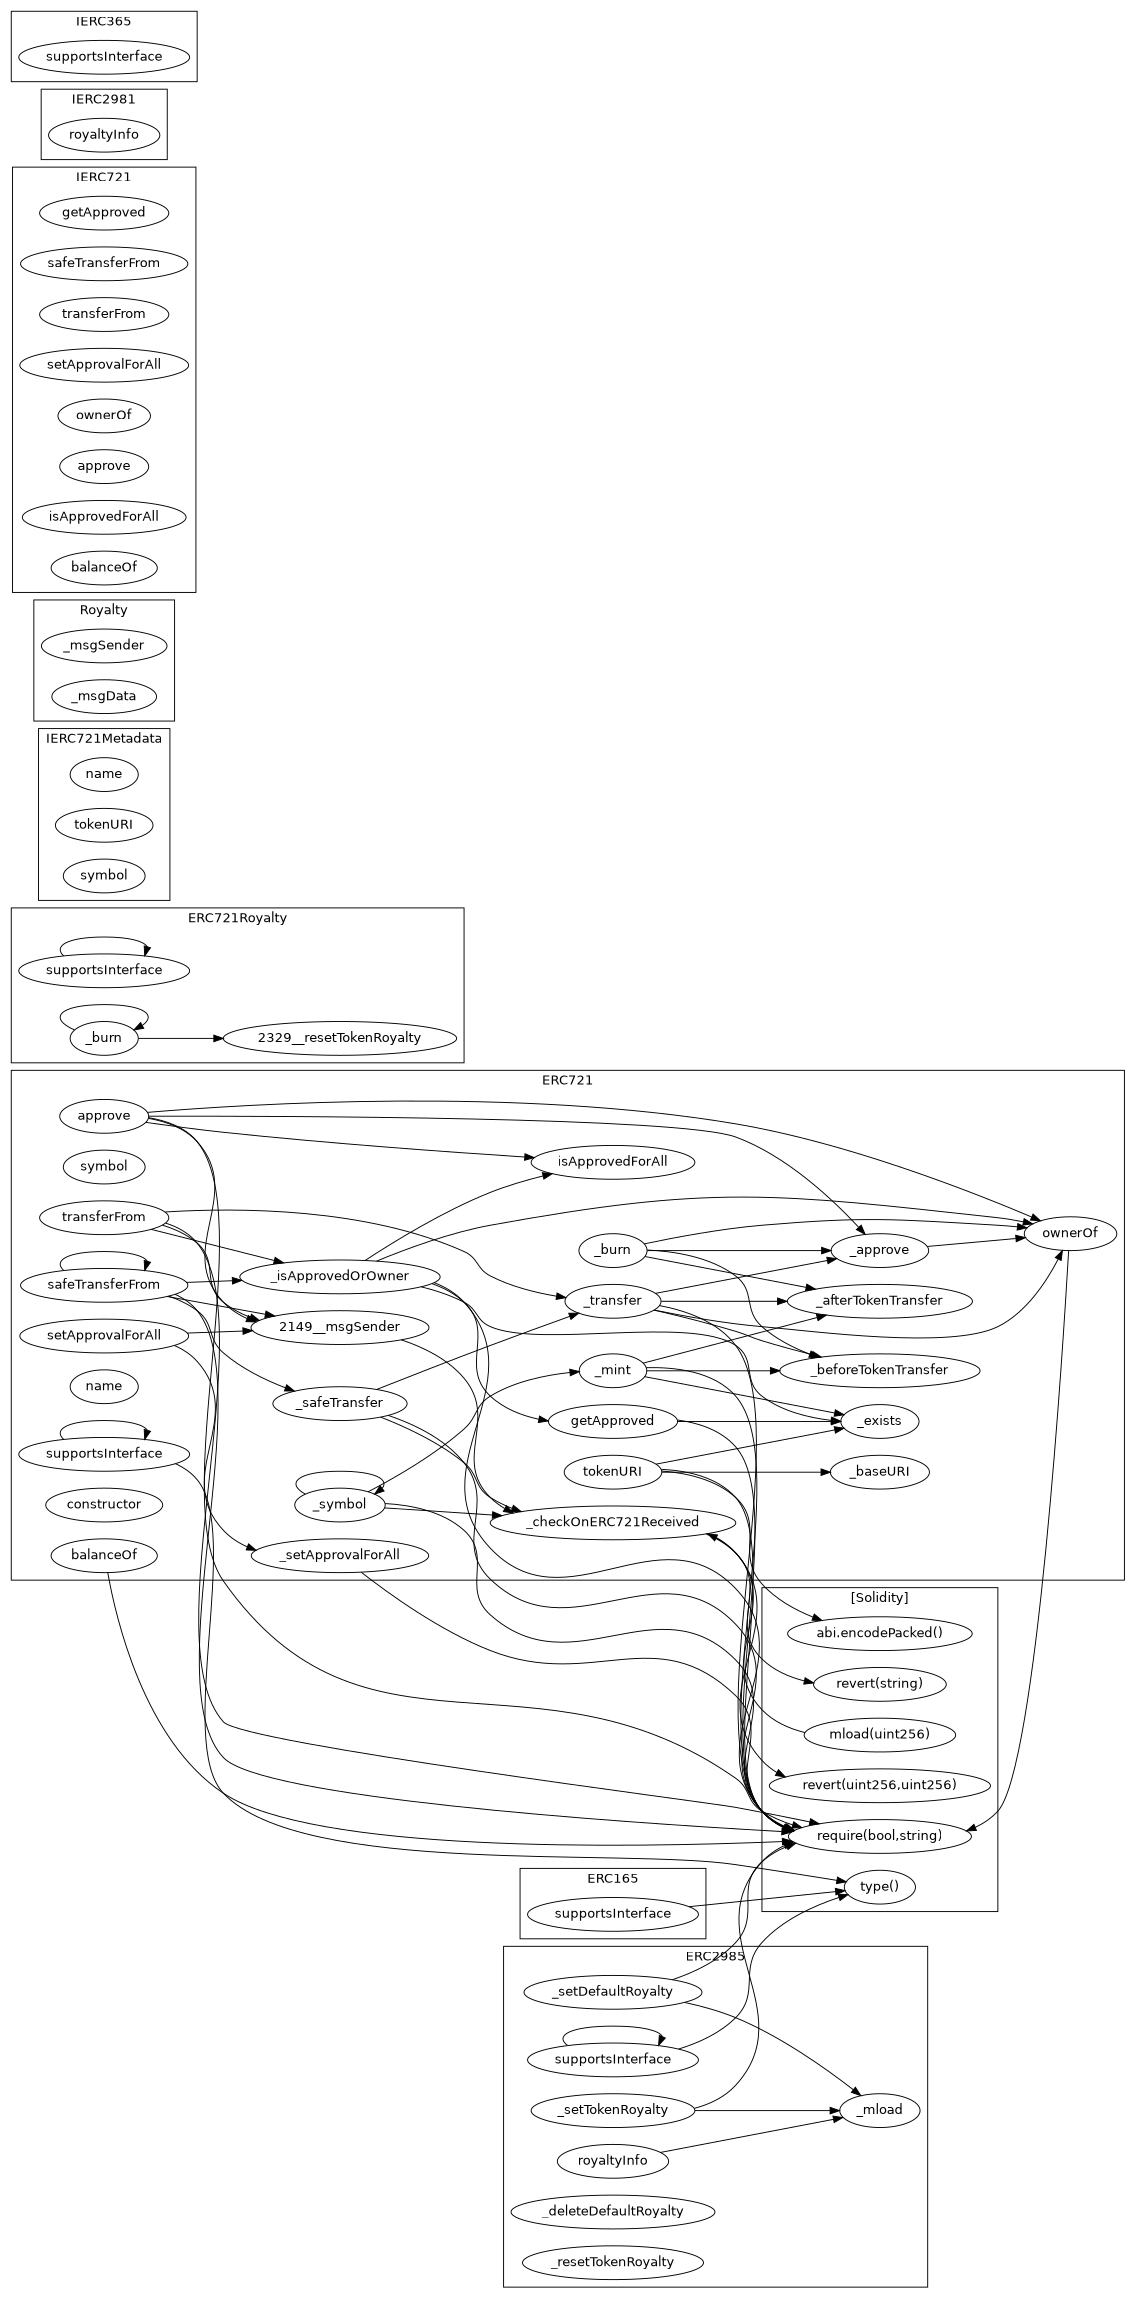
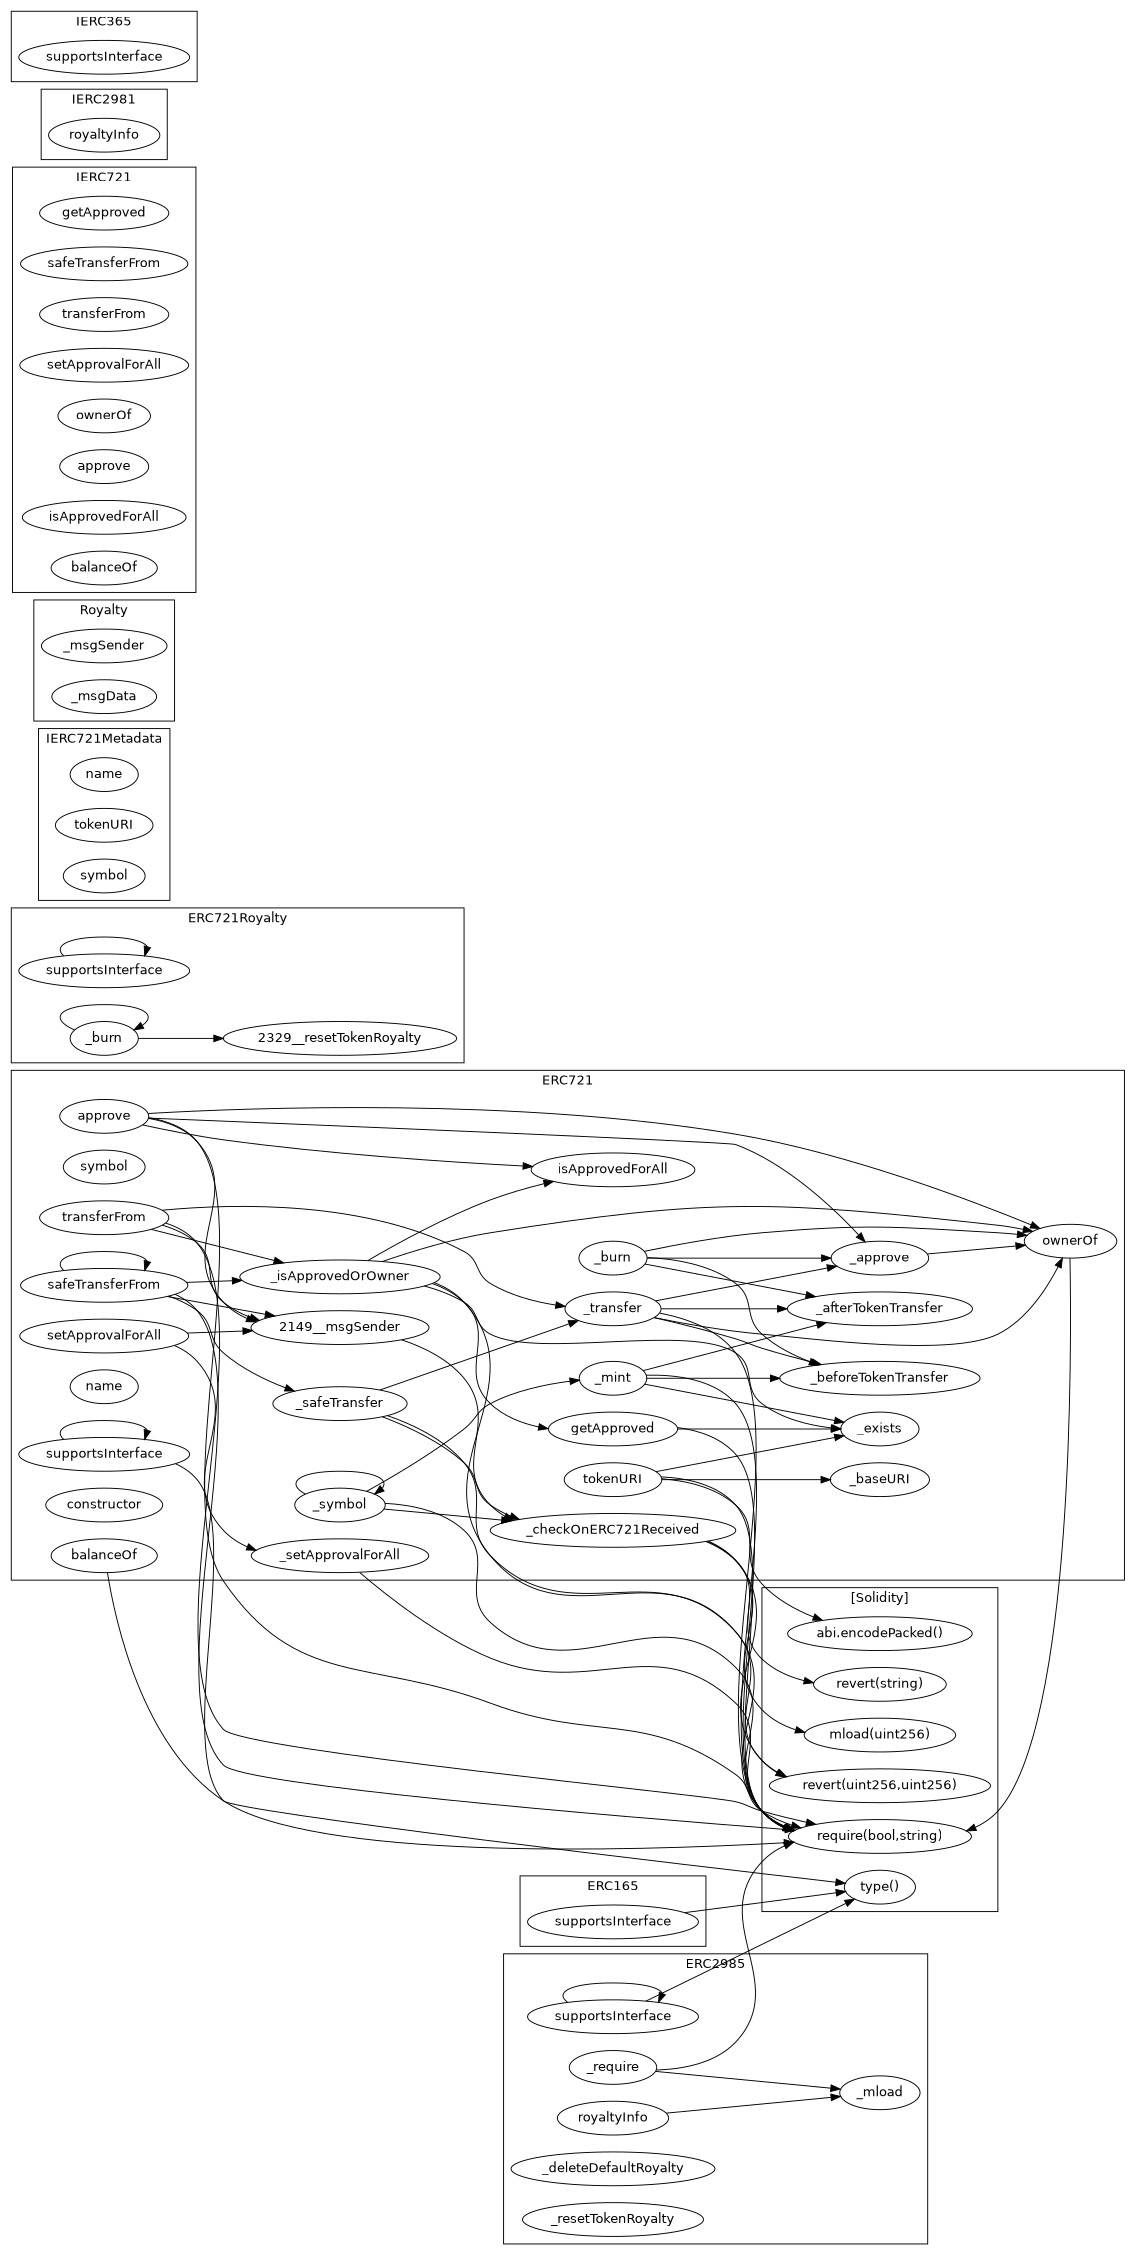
(619, 1600) -> (597, 1593)
(746, 1644) -> (748, 1638)
(613, 1992) -> none
(613, 2111) -> (613, 2067)
